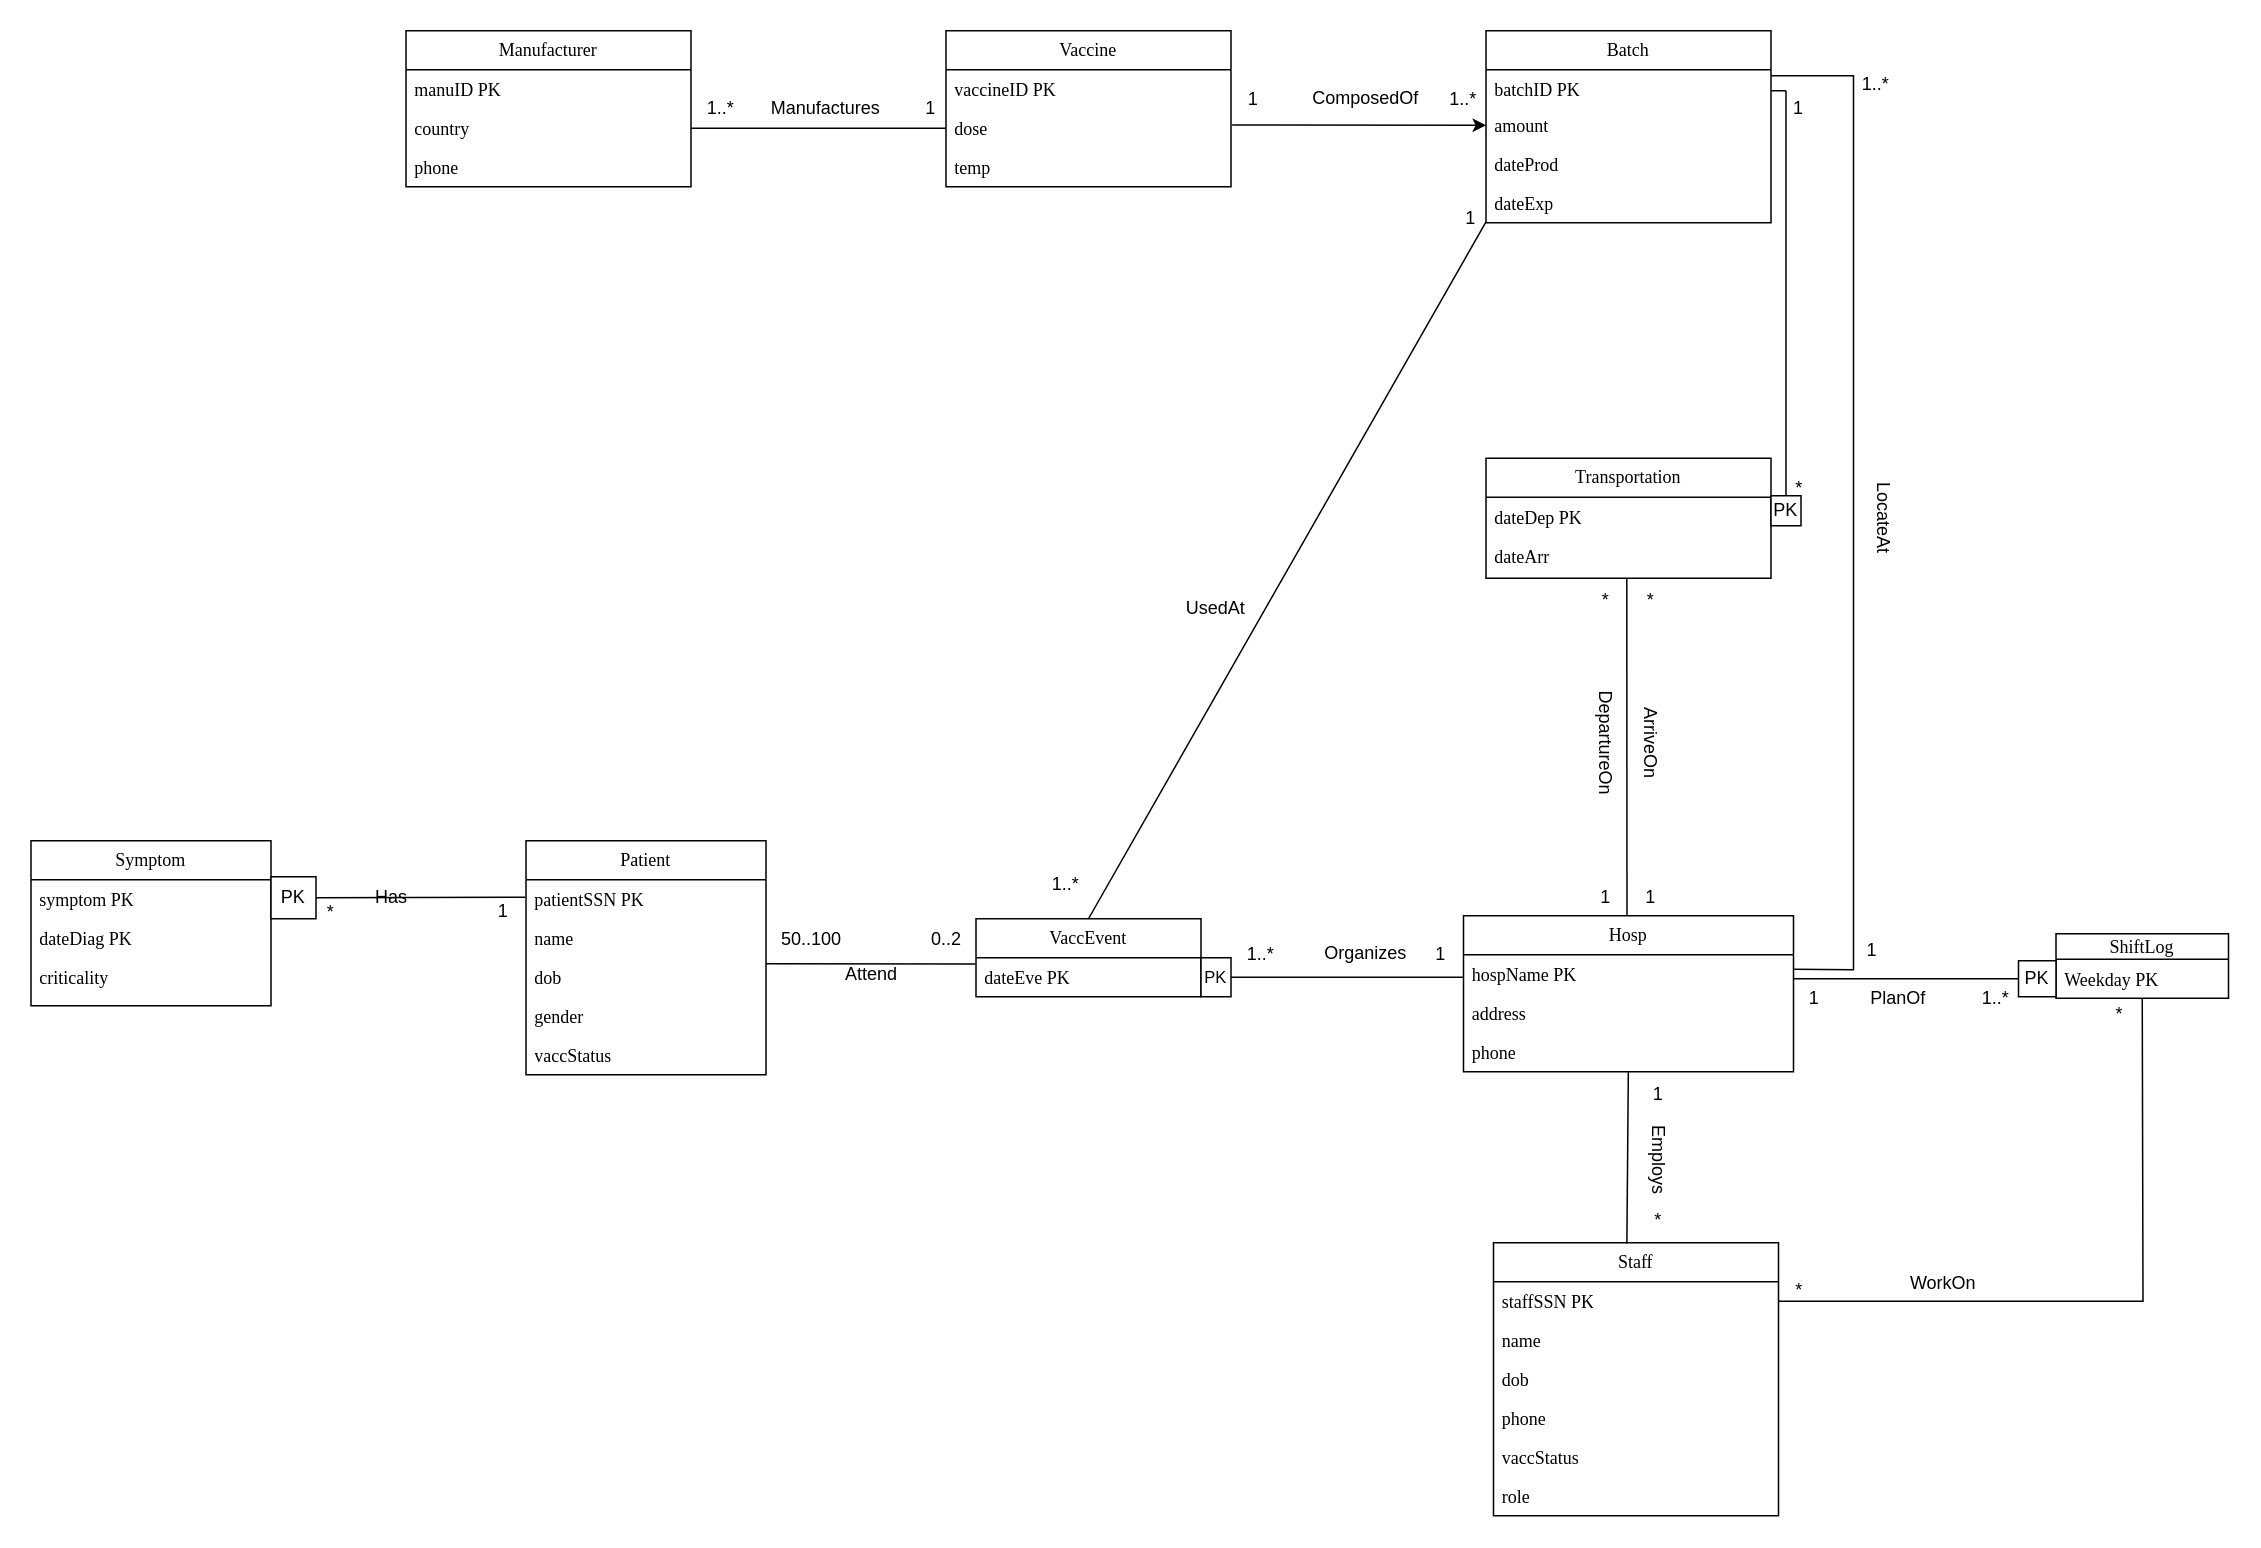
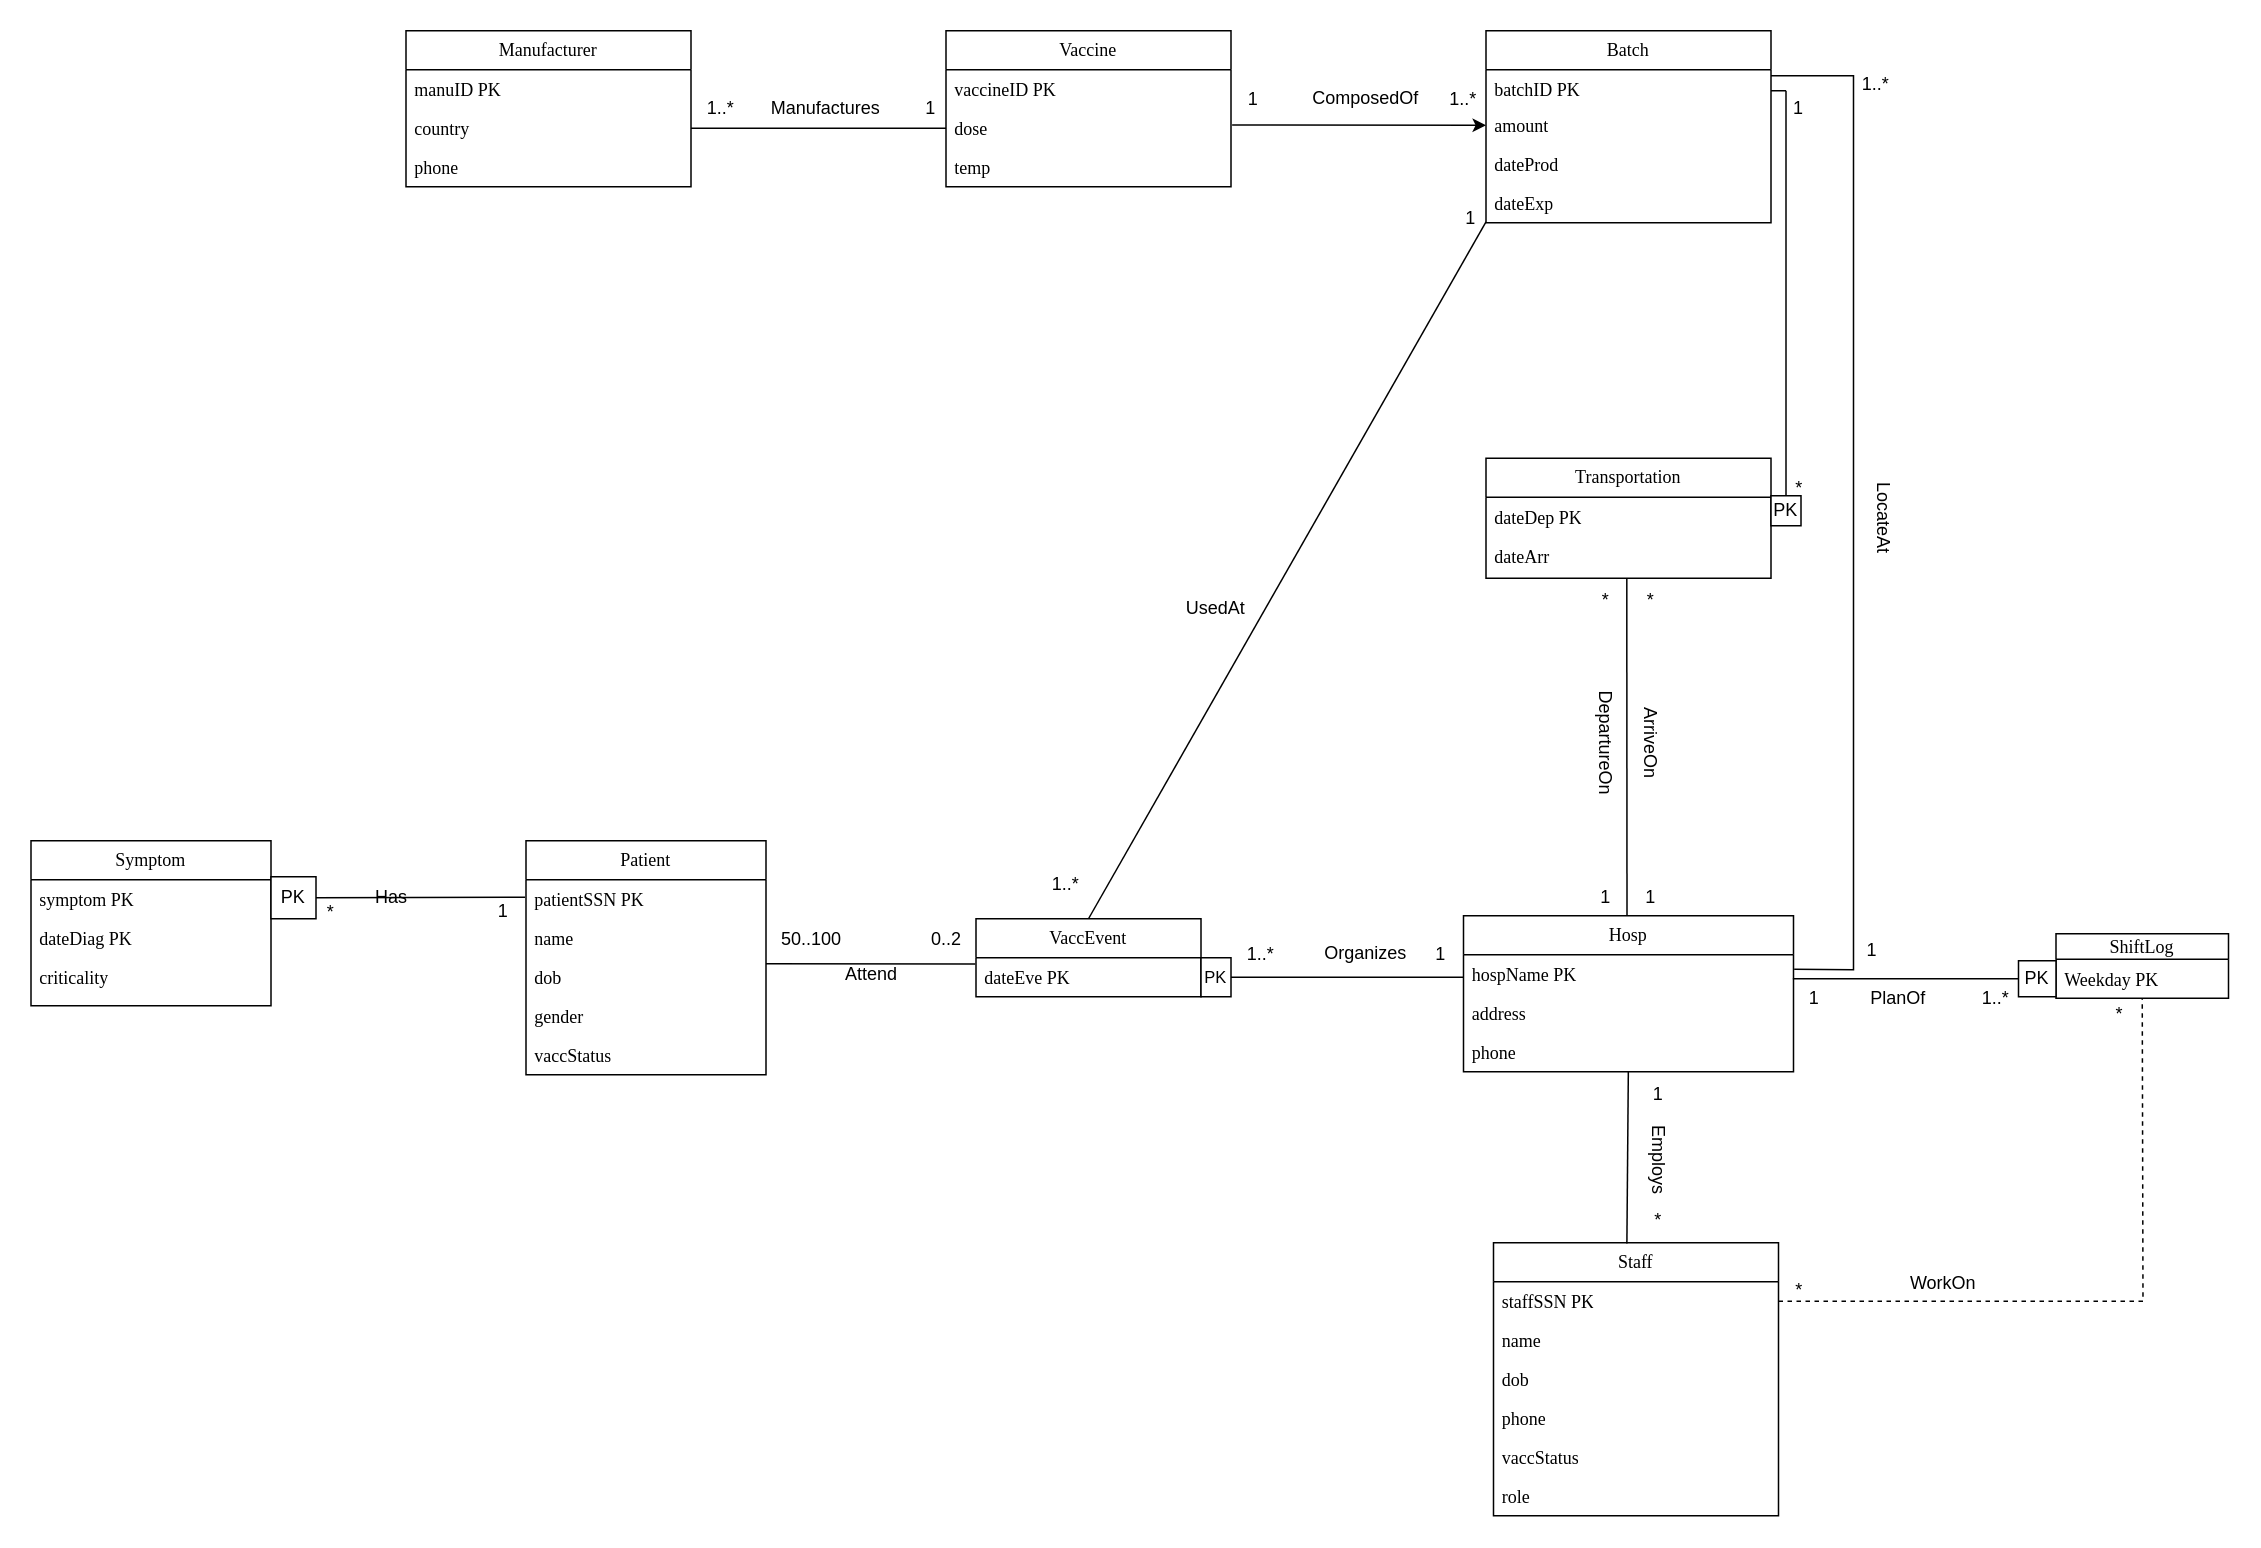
(2114, 1301) -> (2114, 1301)
